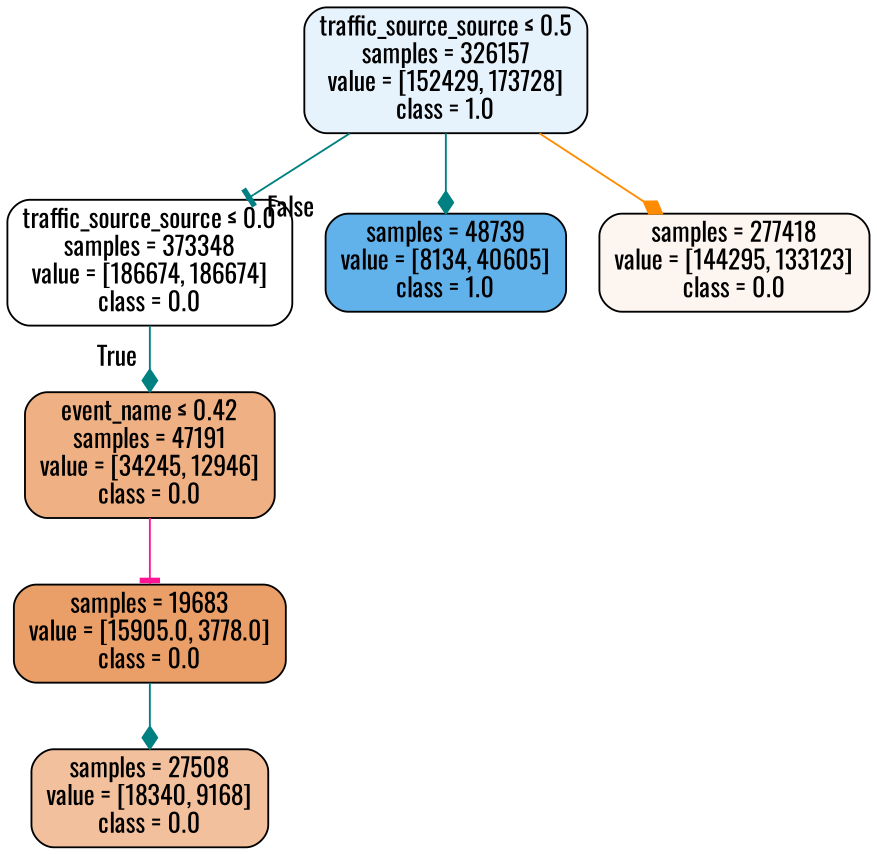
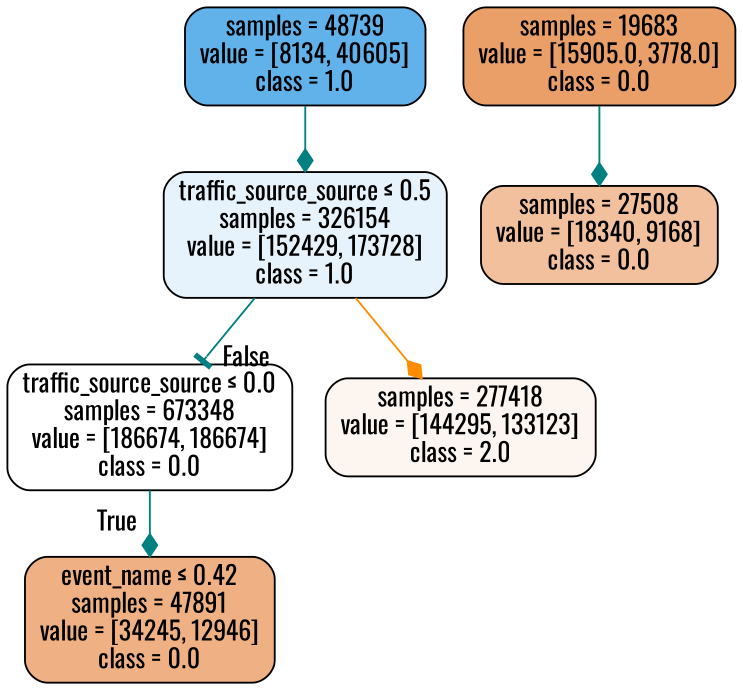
(446, 55) -> (305, 220)
(446, 162) -> (305, 128)
(150, 248) -> (150, 413)
(734, 290) -> (461, 454)
(150, 440) -> (150, 605)
(150, 546) -> none
